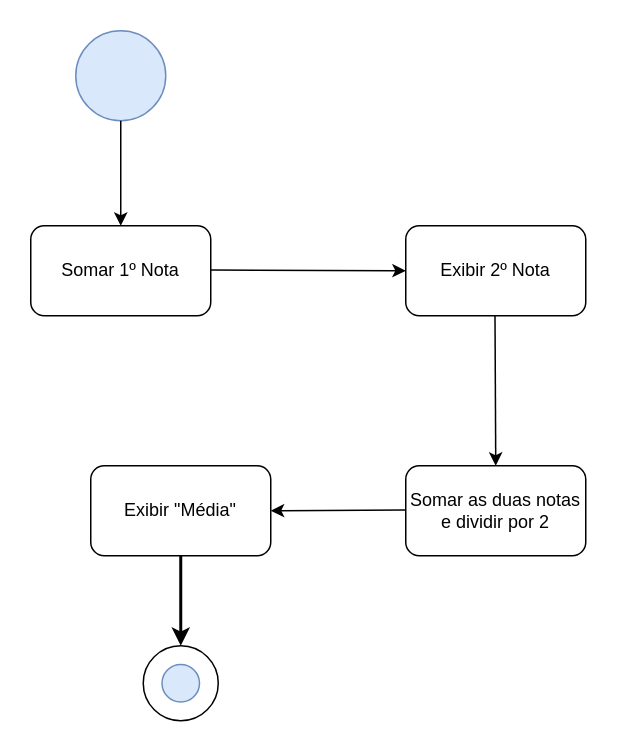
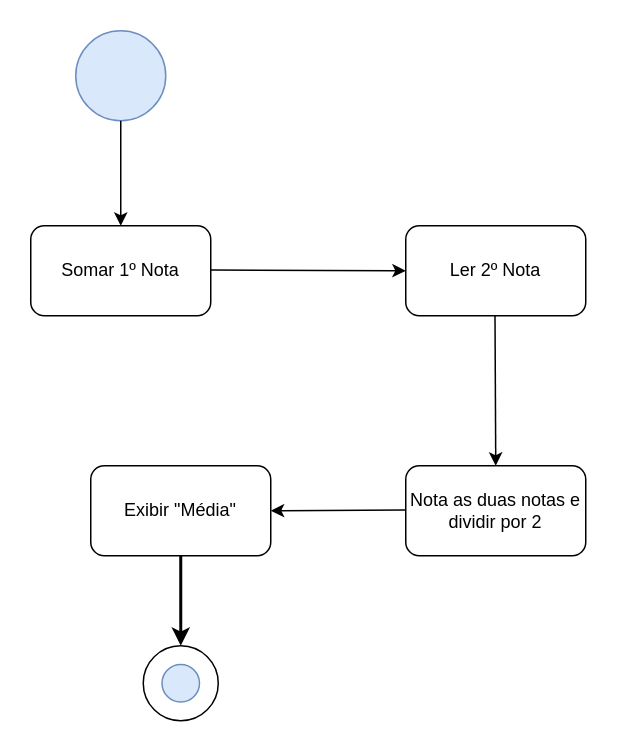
(496, 271) -> (496, 271)
(496, 511) -> (496, 511)
